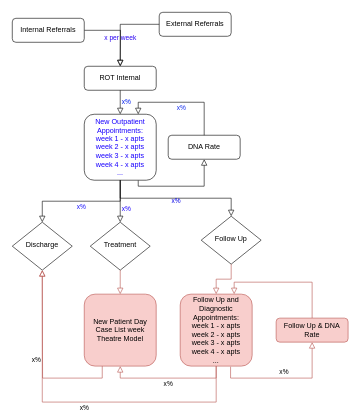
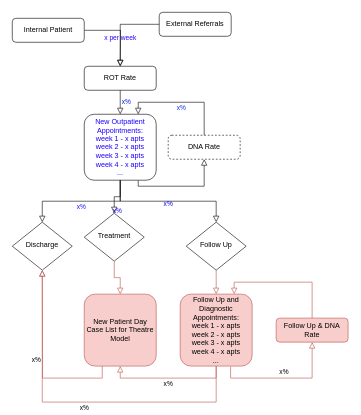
(48, 30) -> (48, 30)
(120, 78) -> (120, 78)
(204, 147) -> (204, 147)
(231, 240) -> (216, 246)
(120, 246) -> (114, 237)
(120, 330) -> (120, 330)
